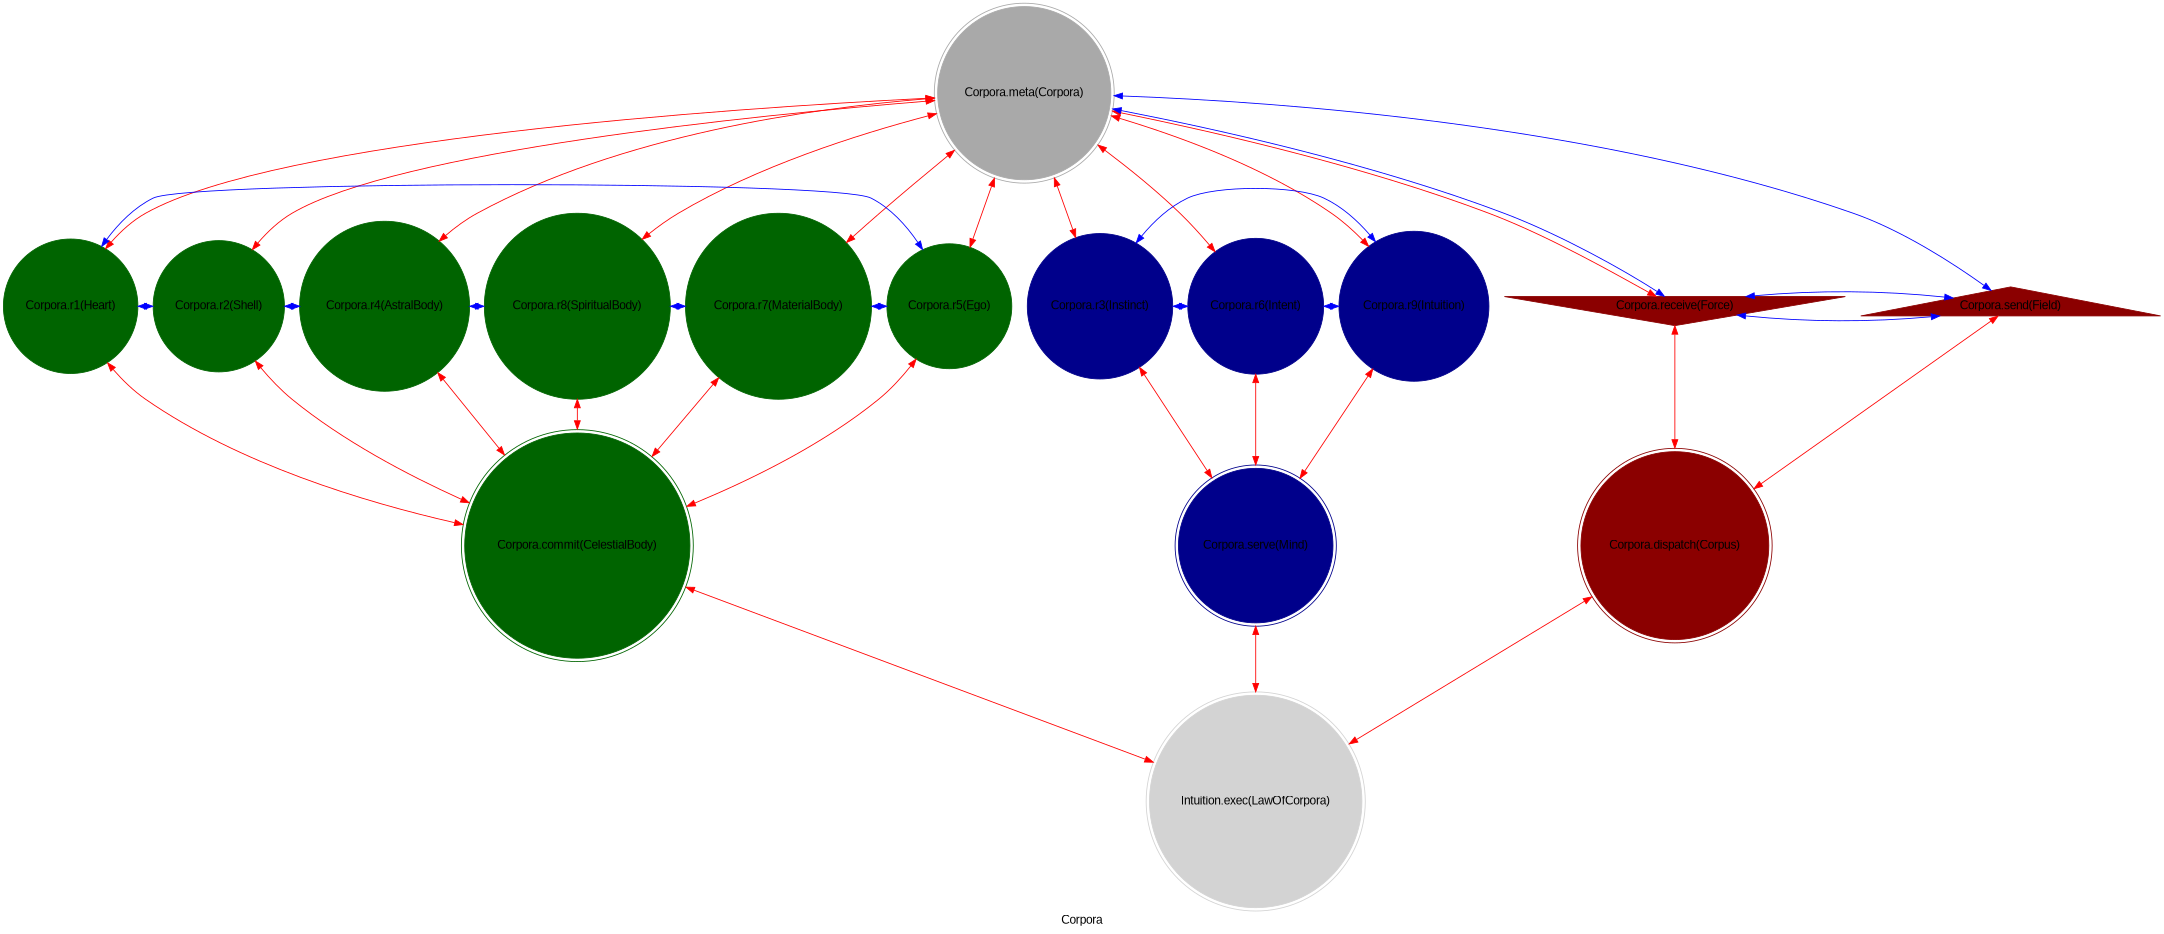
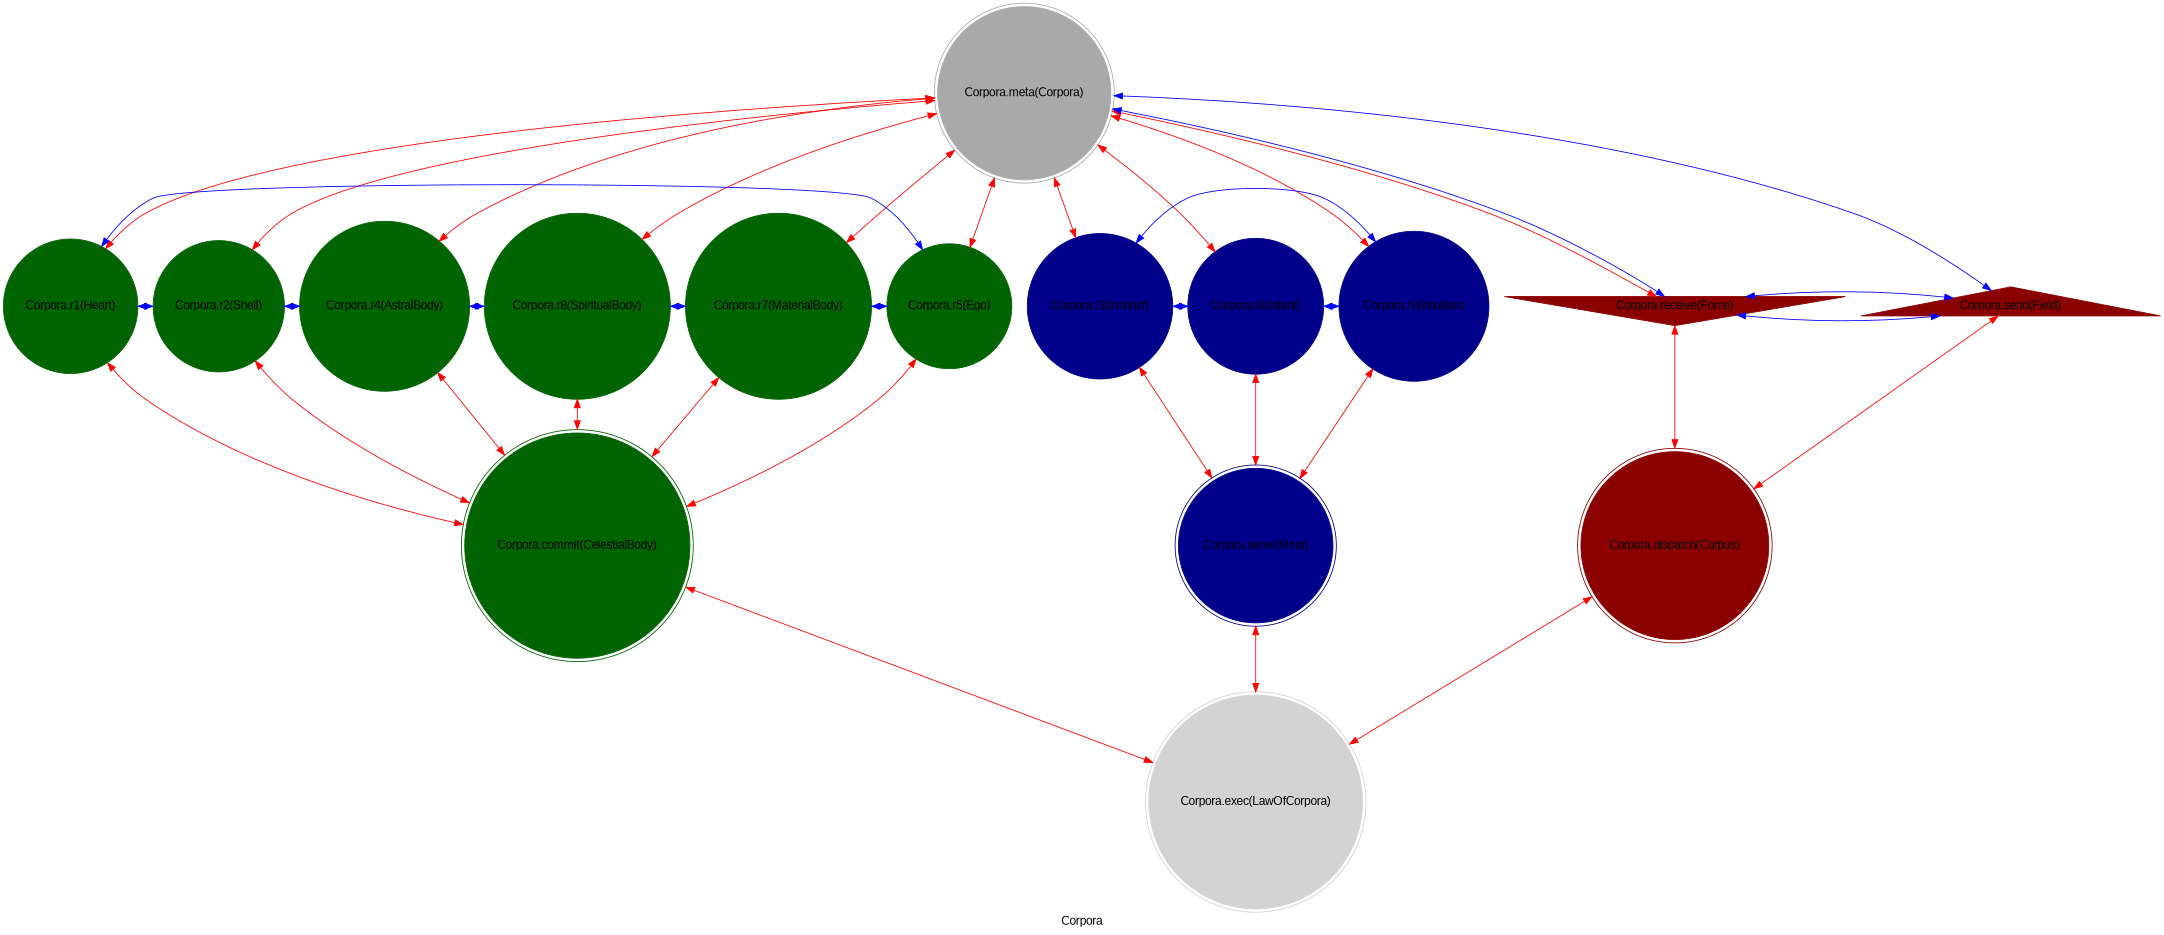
(1256, 801) -> (1256, 802)
